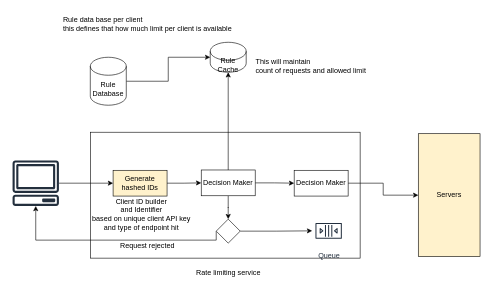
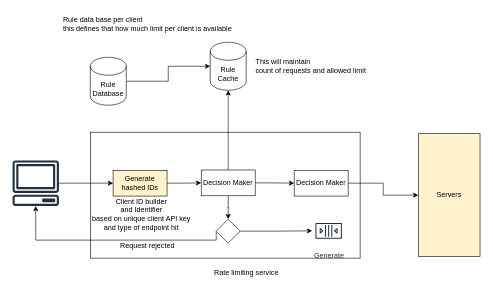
(228, 57) -> (228, 66)
(329, 256) -> (329, 256)
(228, 273) -> (246, 273)
